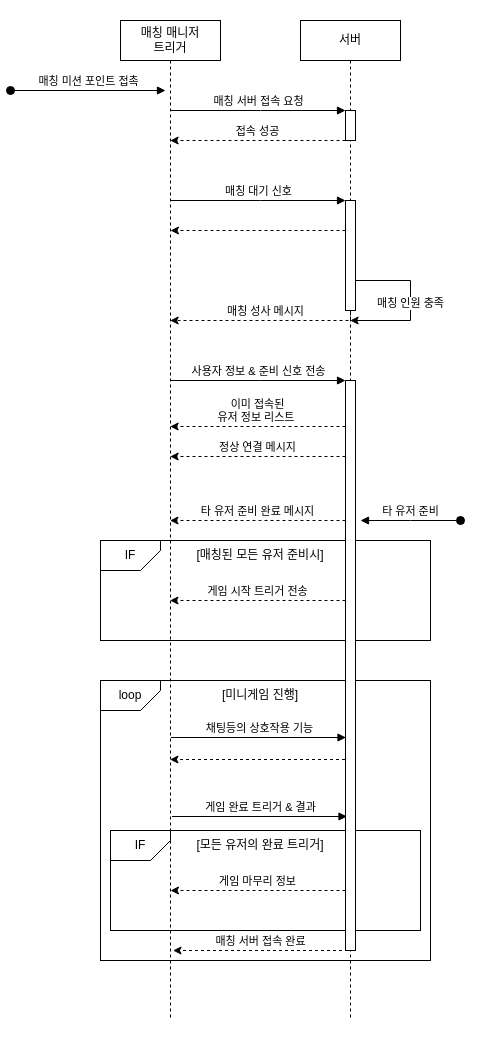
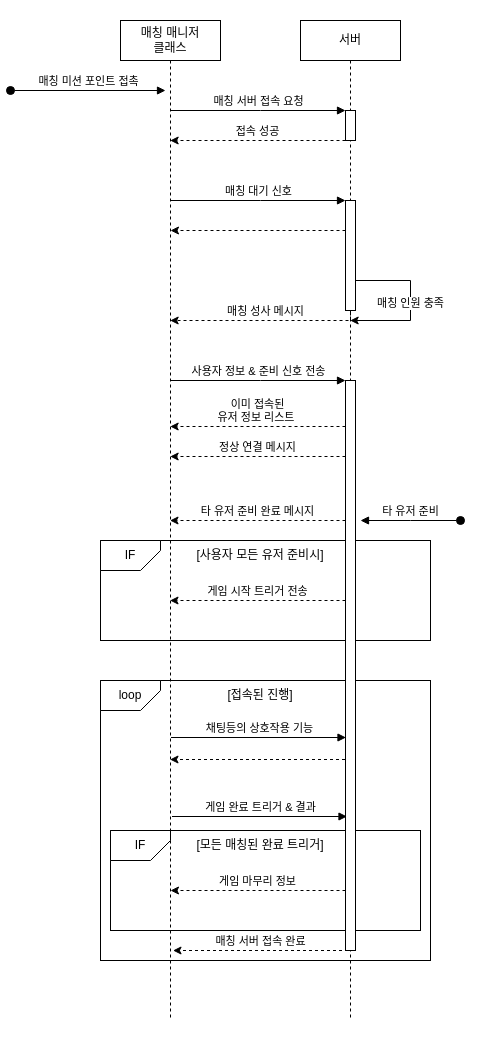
(171, 41) -> (171, 41)
(261, 556) -> (261, 556)
(261, 696) -> (261, 696)
(261, 846) -> (261, 846)
